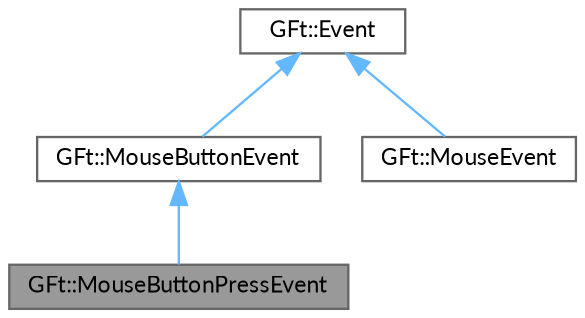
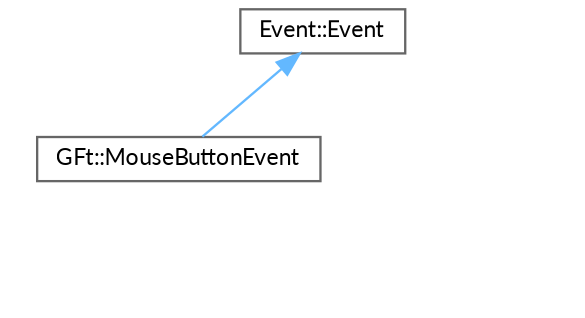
(323, 31) -> (323, 31)
(469, 159) -> none
(179, 287) -> none
